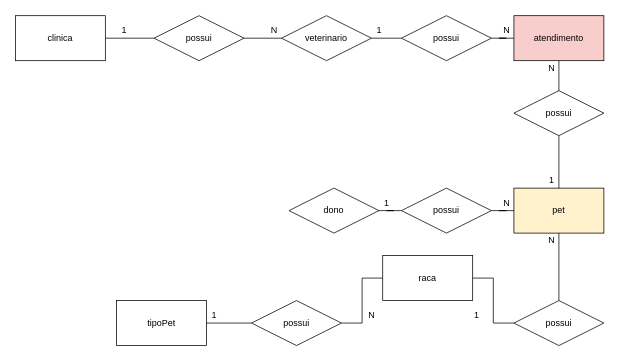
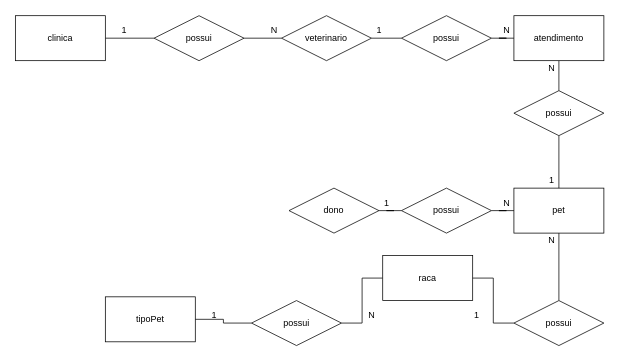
(559, 38) -> (559, 38)
(559, 210) -> (559, 210)
(162, 323) -> (150, 319)
